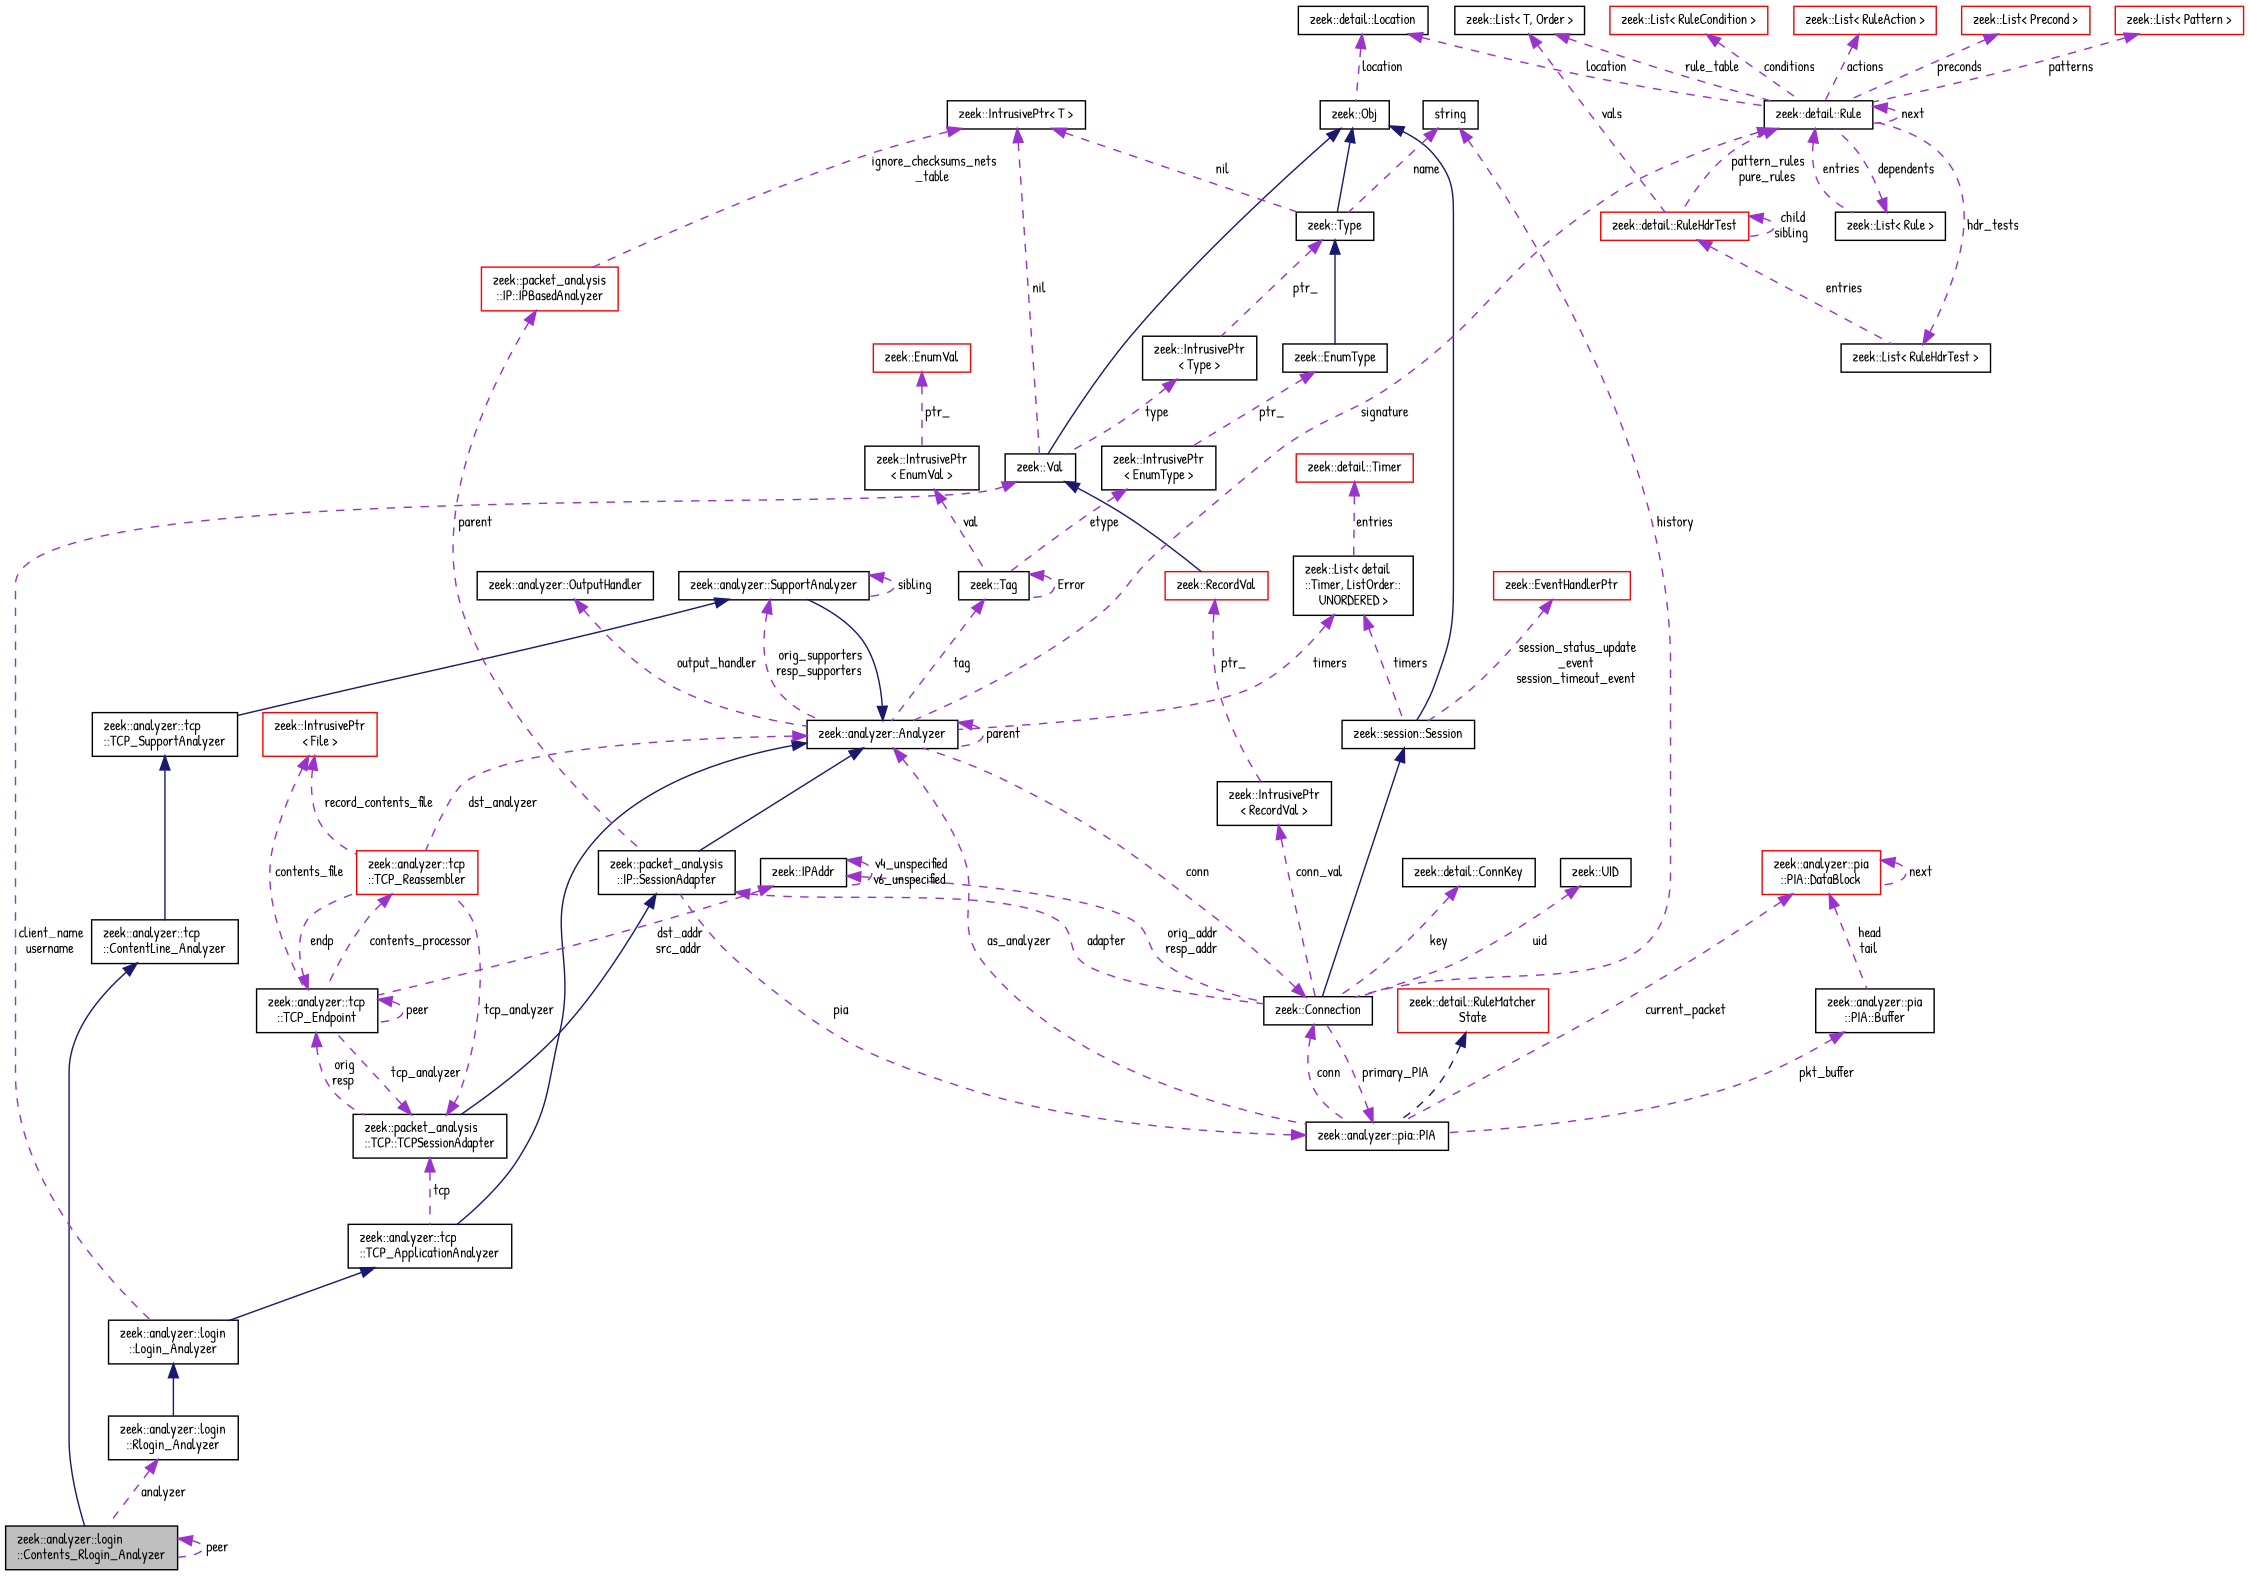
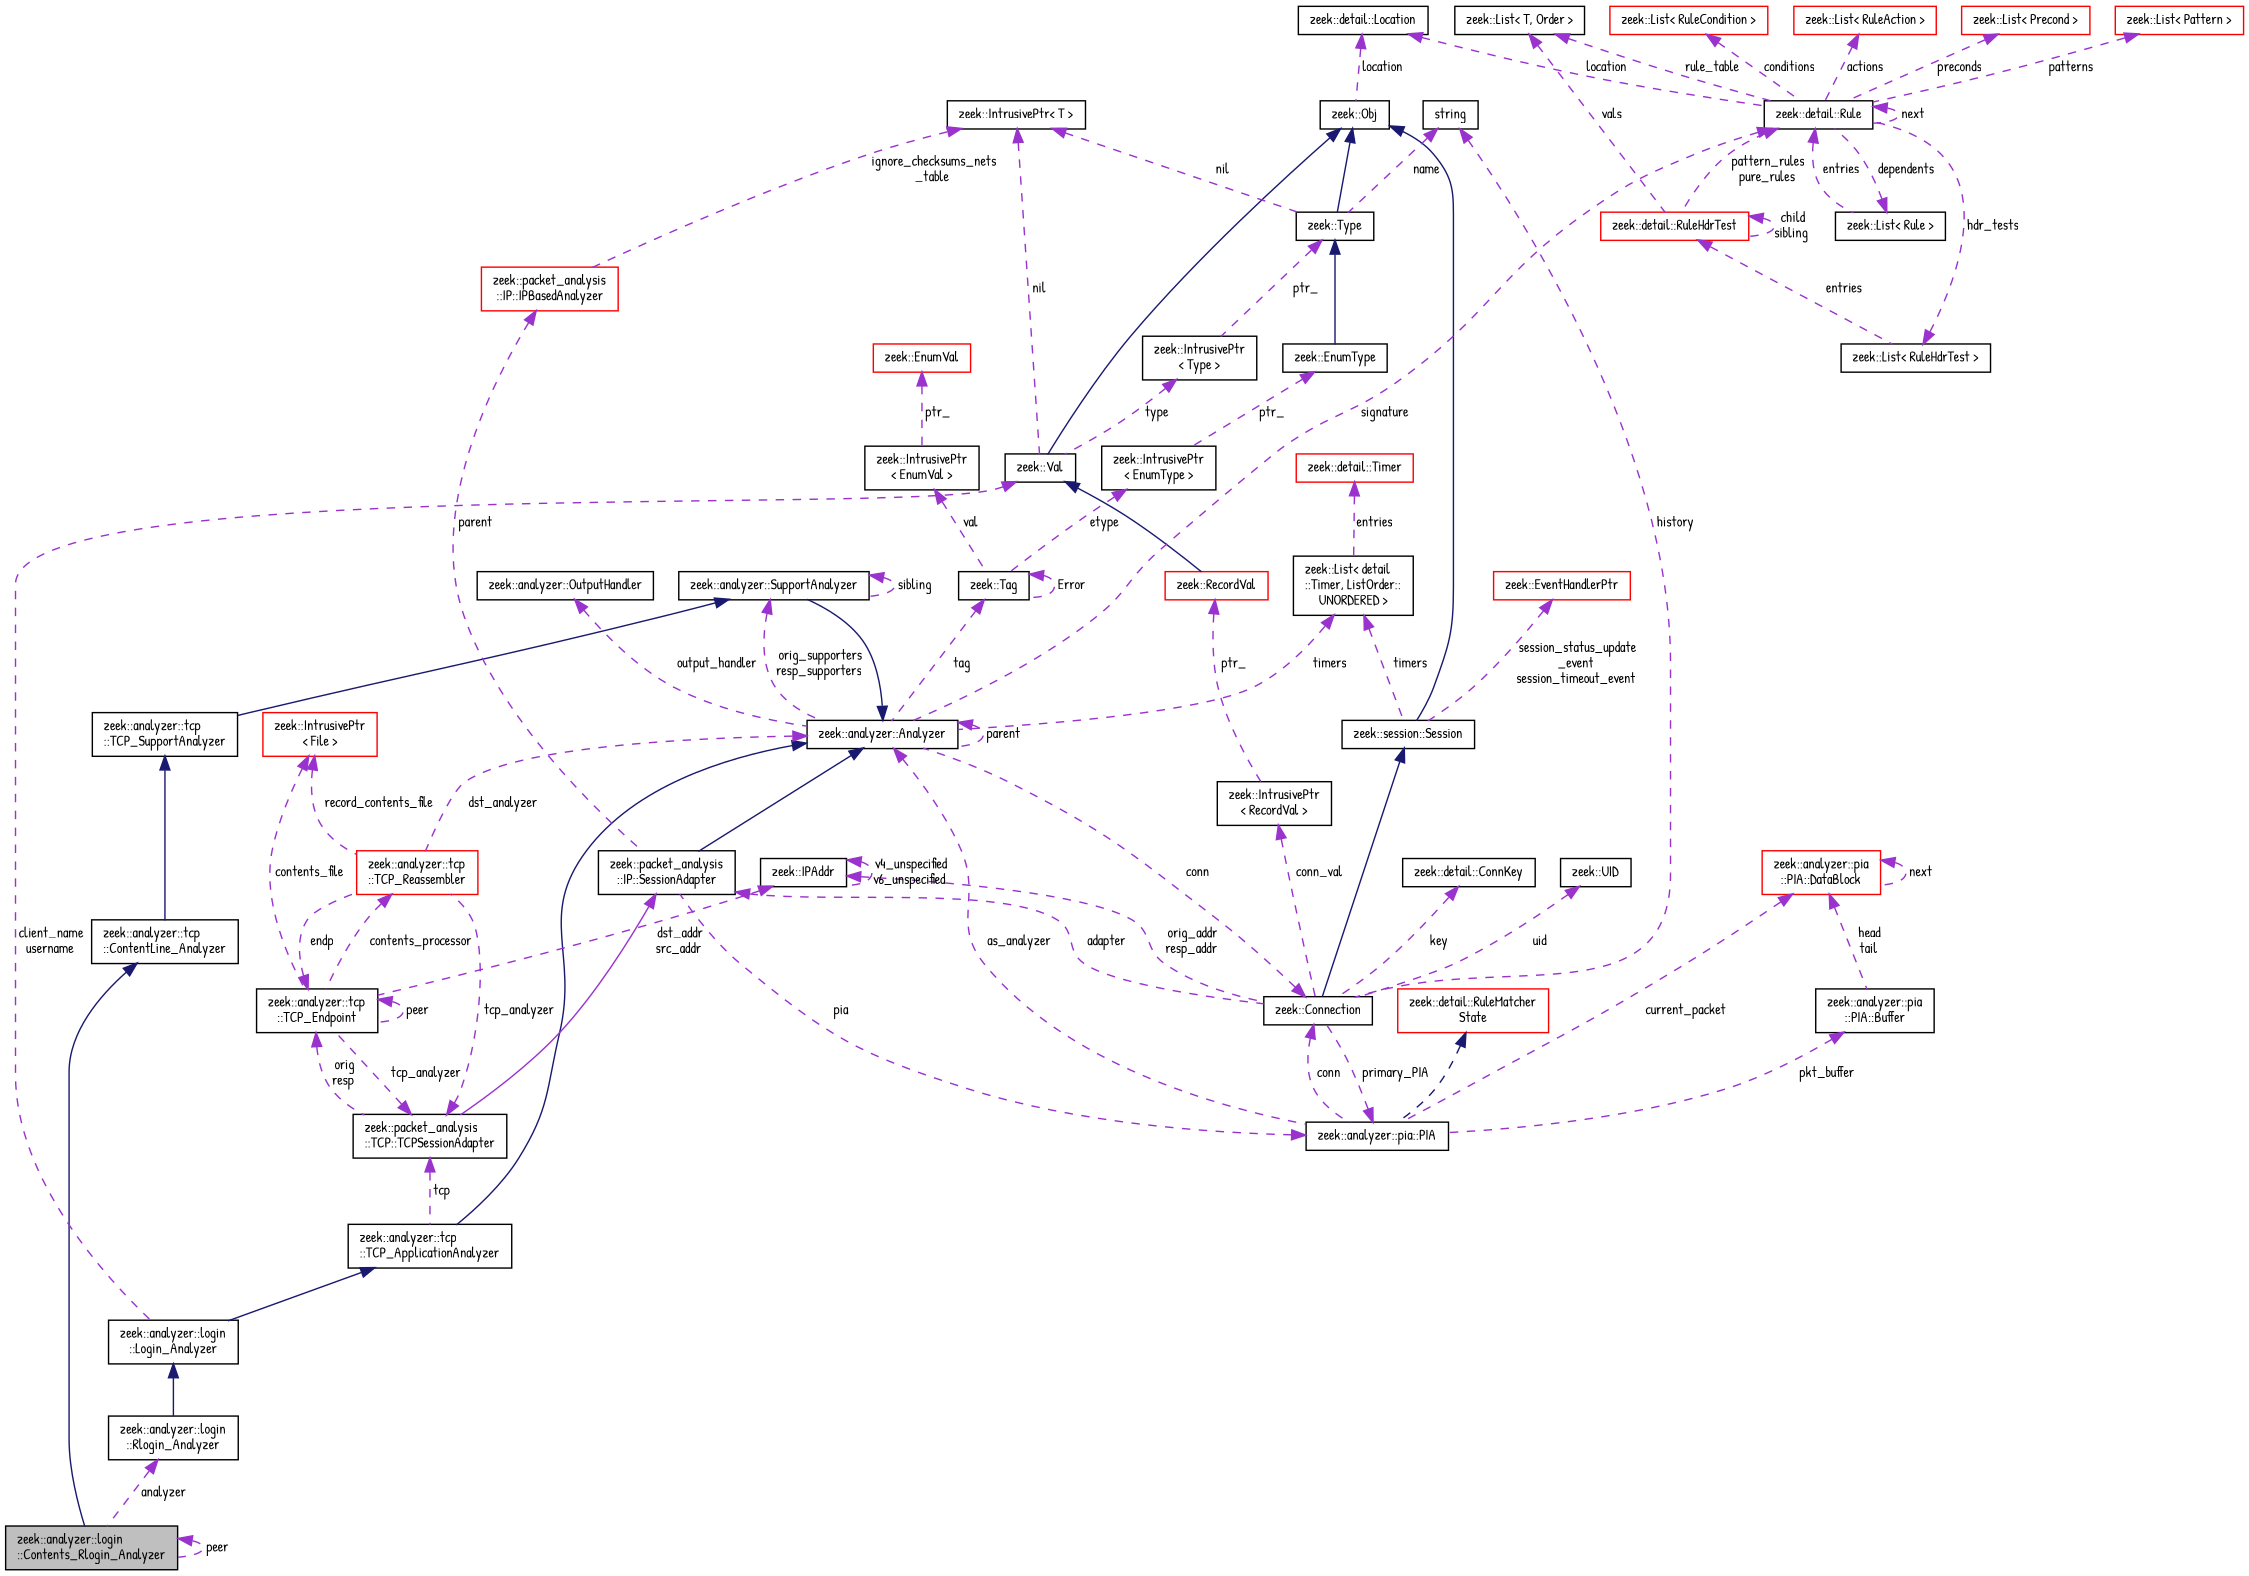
(573, 1018) -> (573, 1018)
